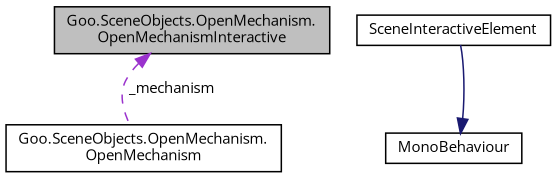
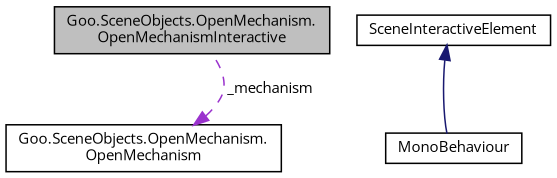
(464, 82) -> (444, 97)
(122, 92) -> (224, 86)
